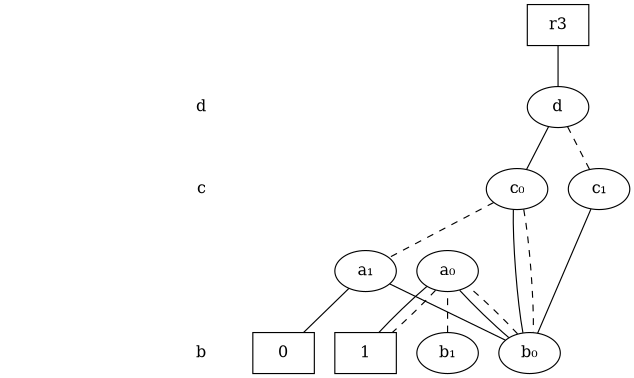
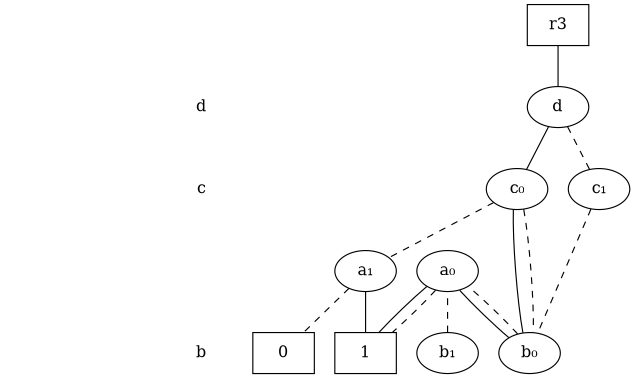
(564, 271) -> (564, 271)
(439, 308) -> (366, 312)
(326, 310) -> (326, 310)
